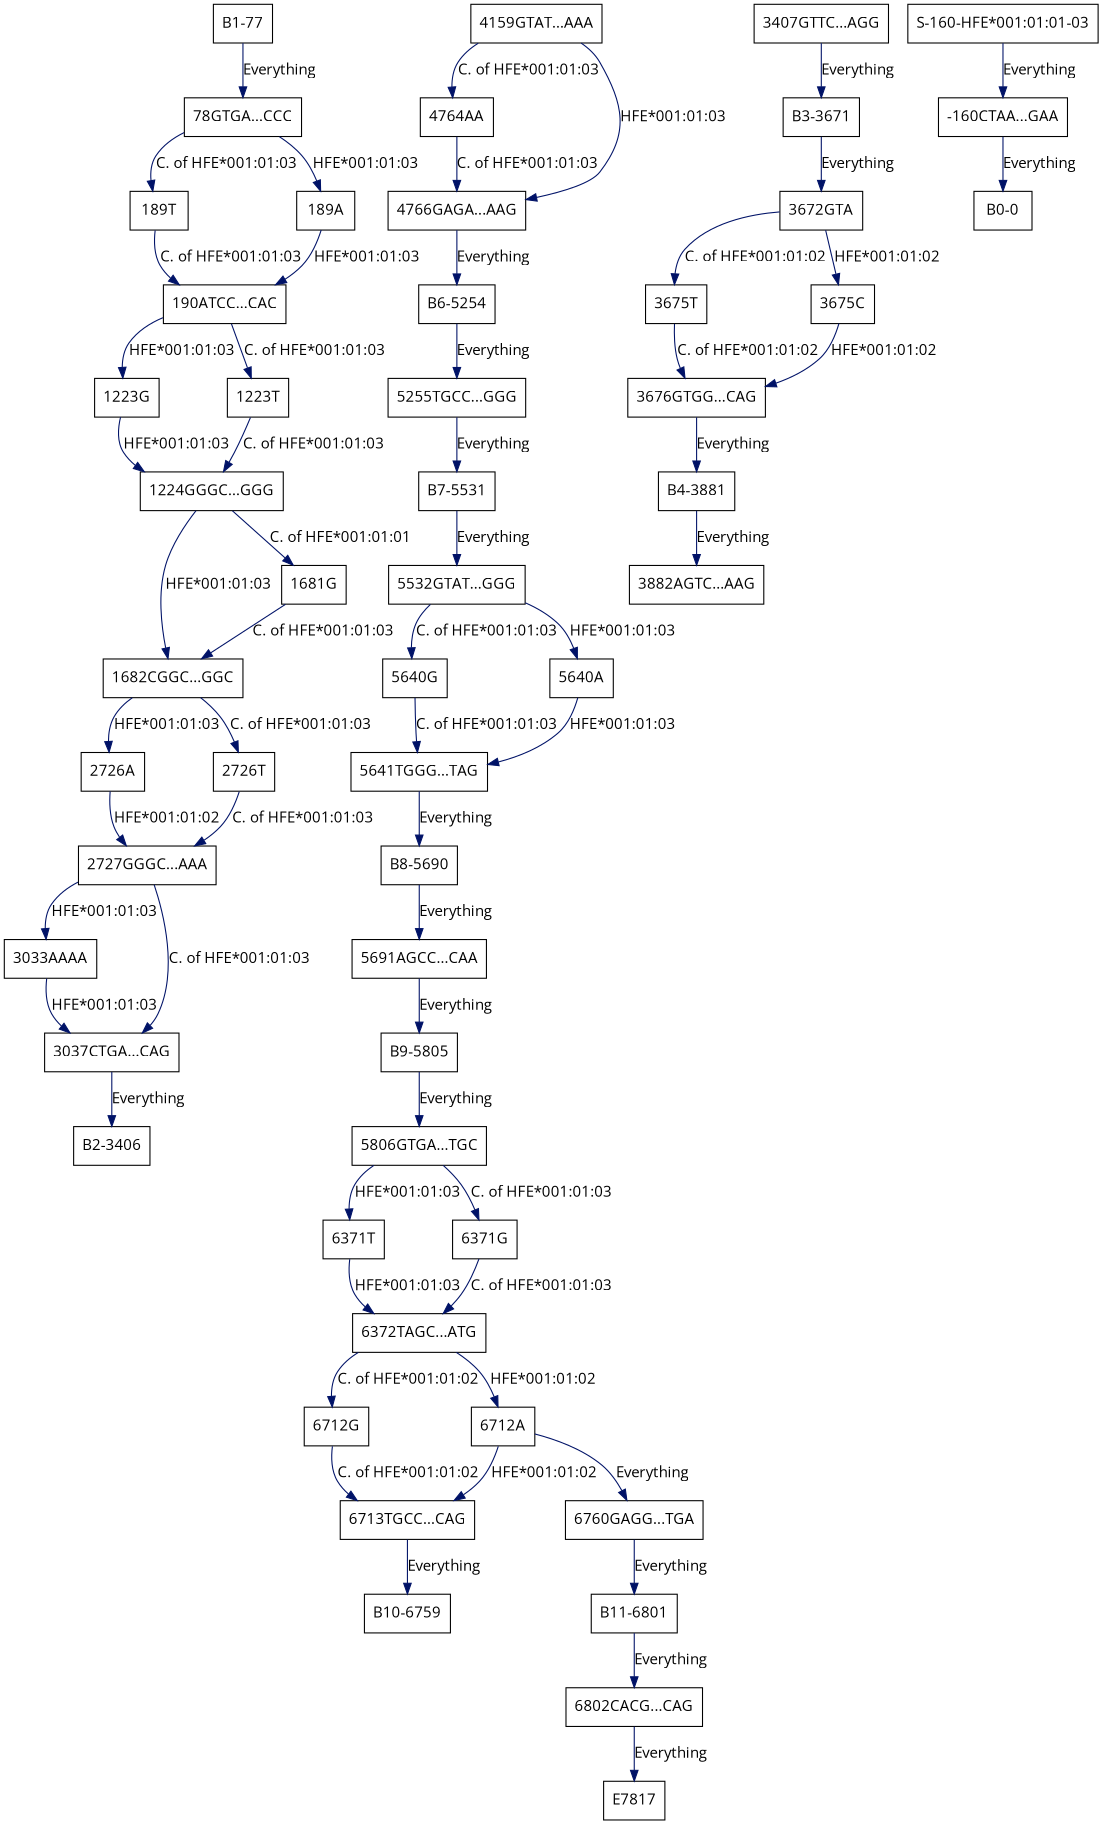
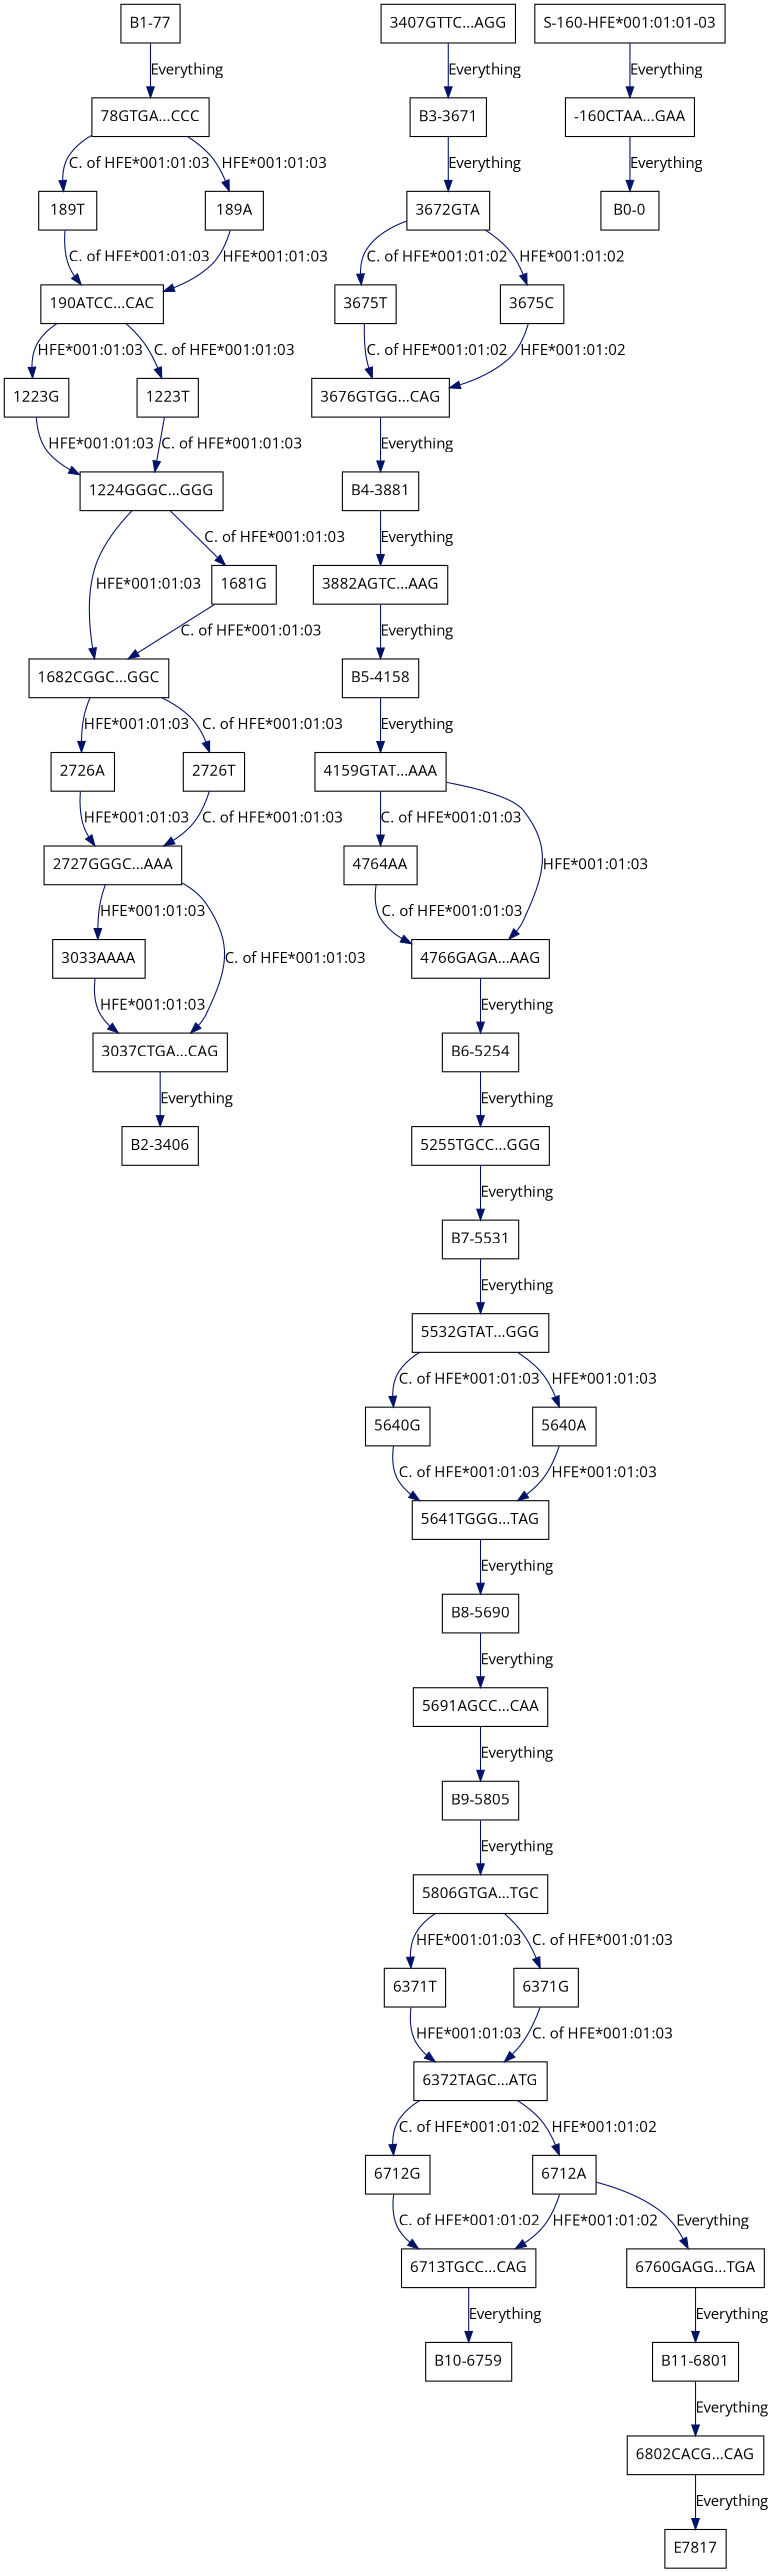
(341, 538) -> (275, 538)
none -> (381, 678)
(167, 819) -> (137, 819)
